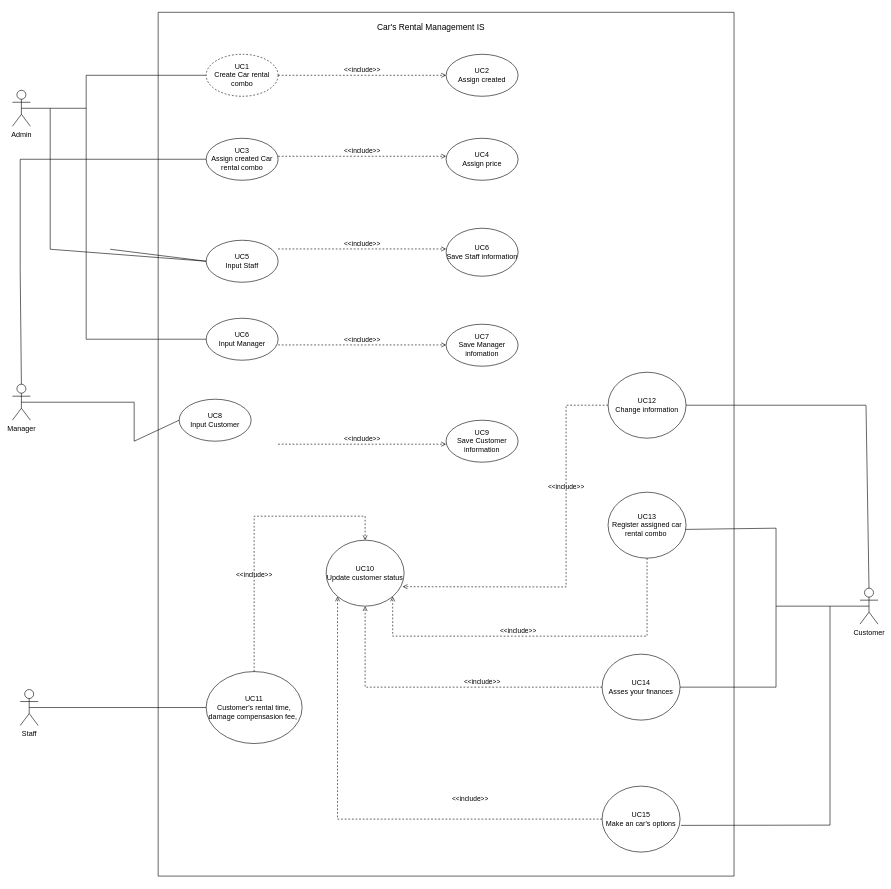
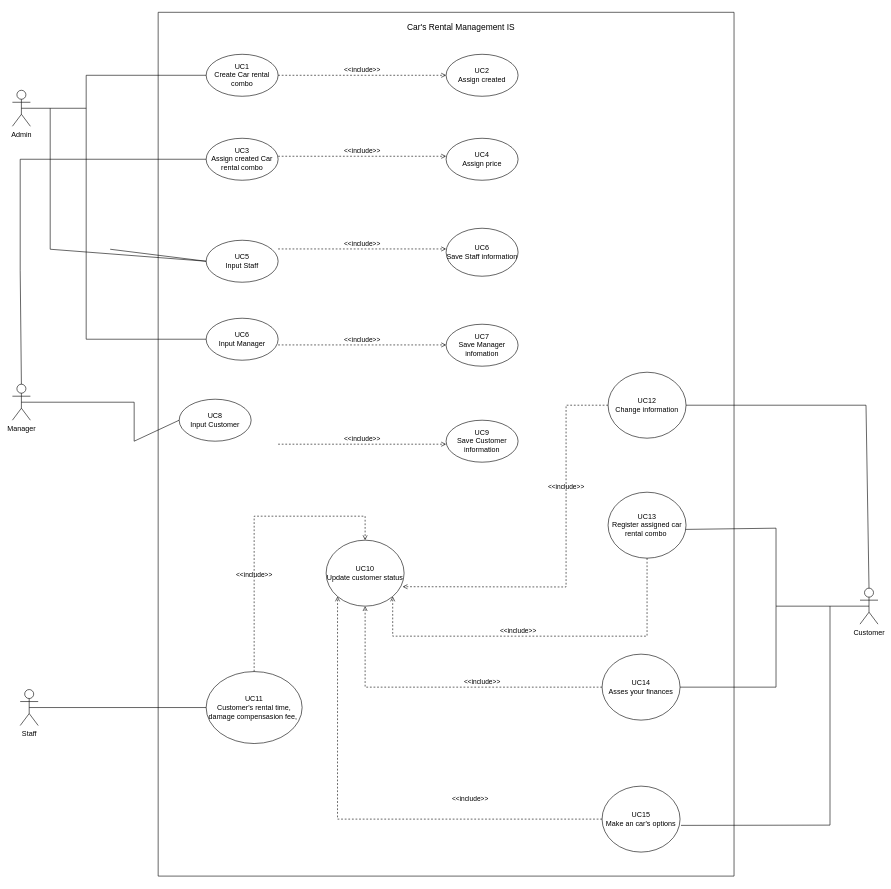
(431, 27) -> (461, 27)
(242, 75) -> (242, 75)
